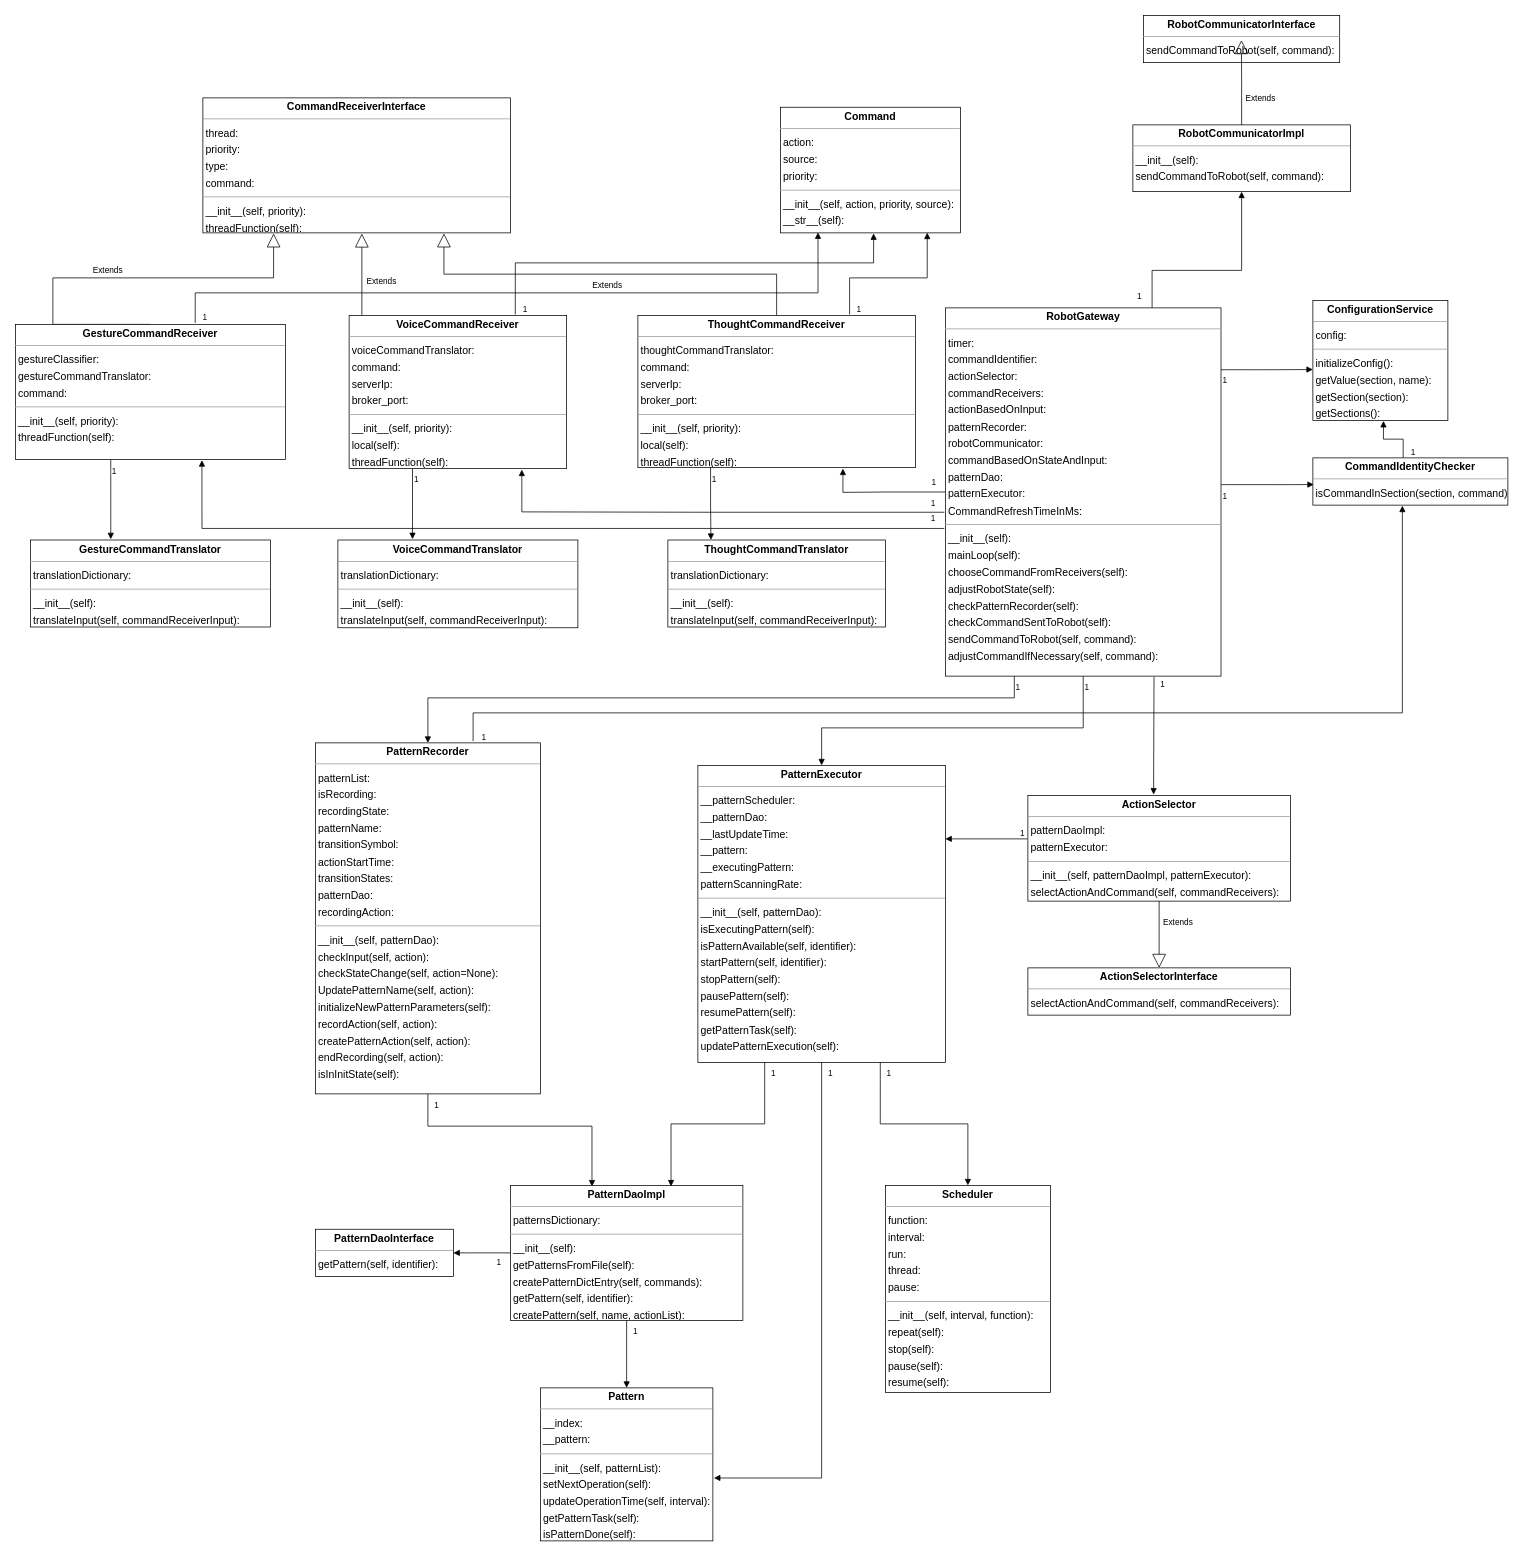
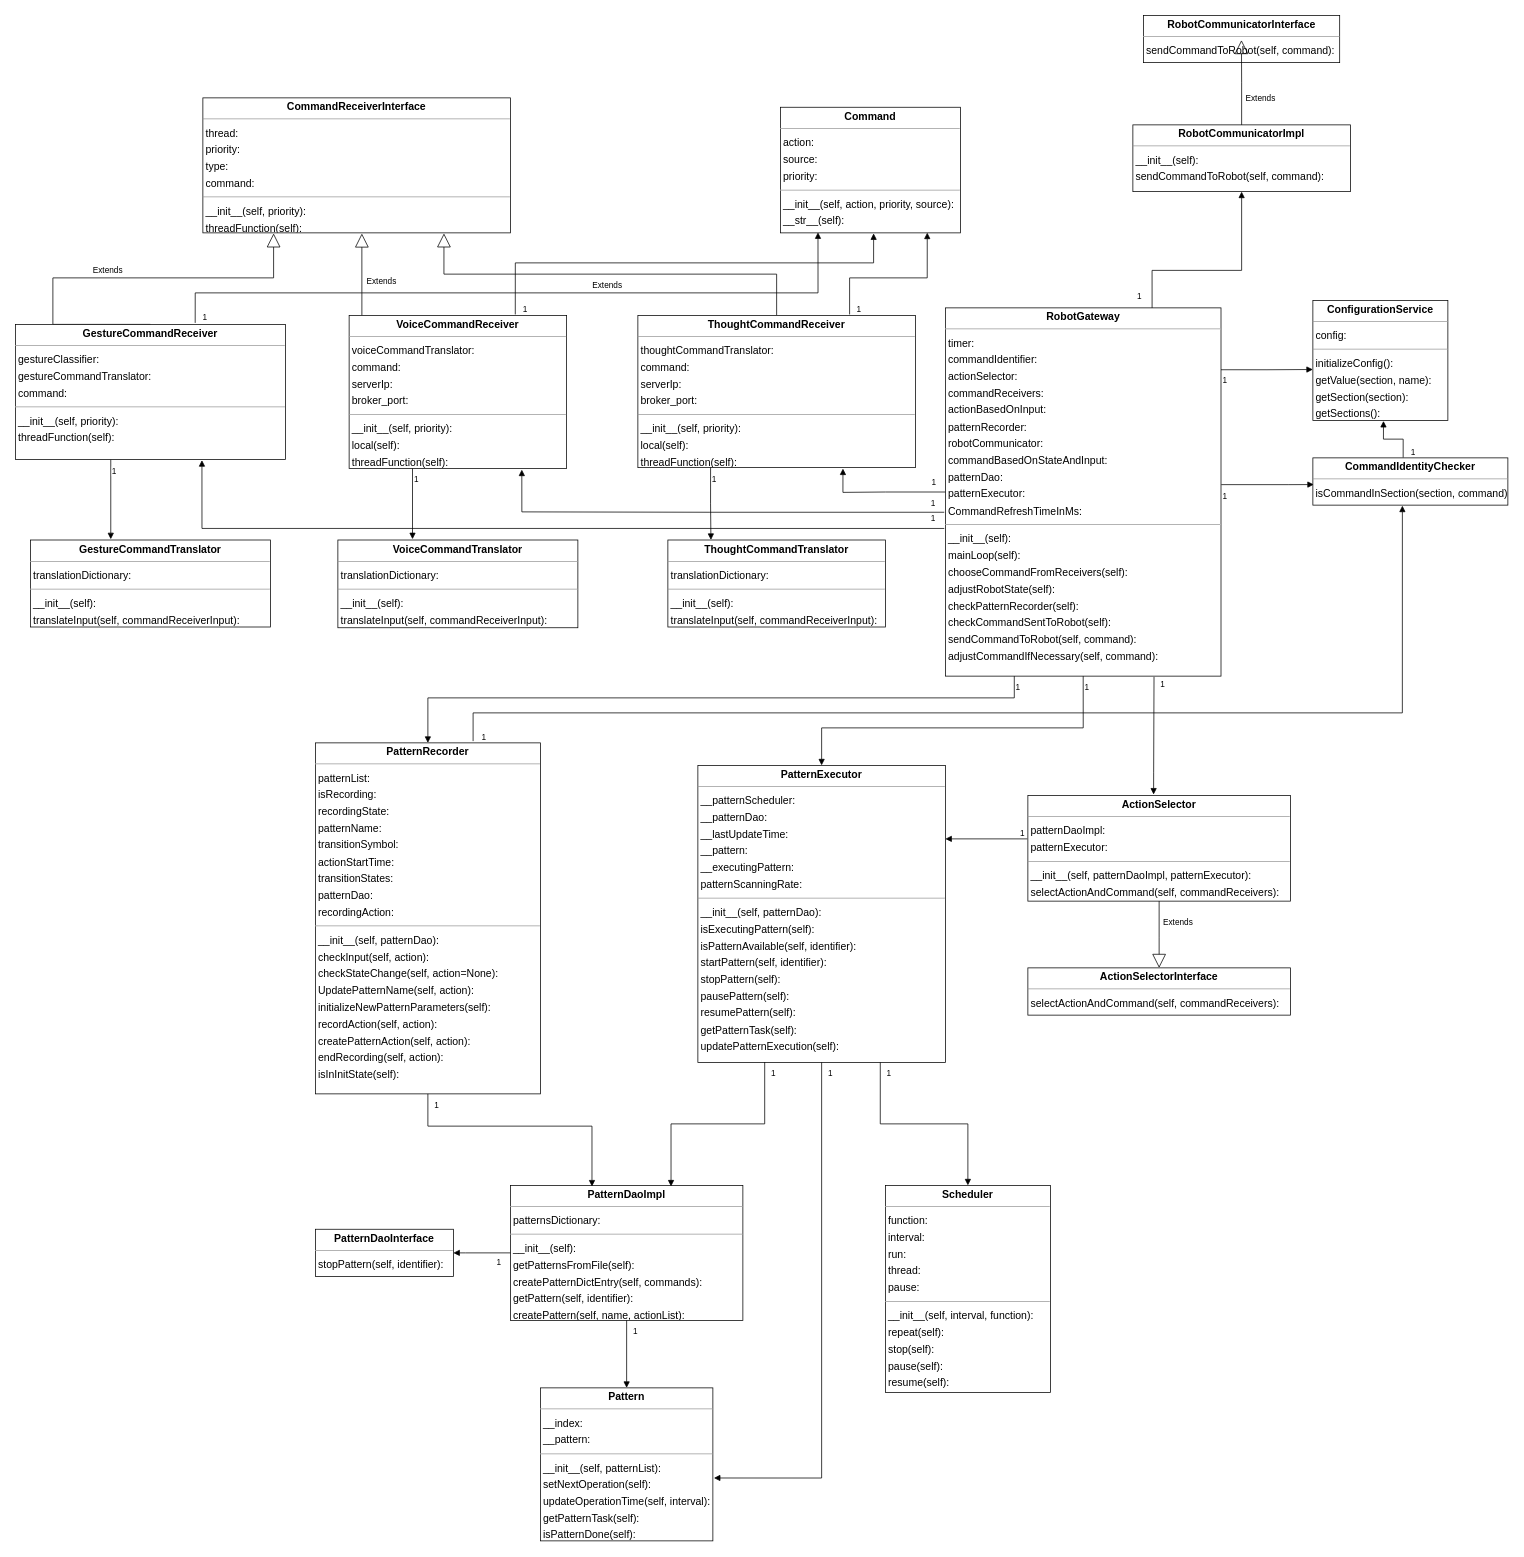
(391, 1242) -> (394, 1242)
